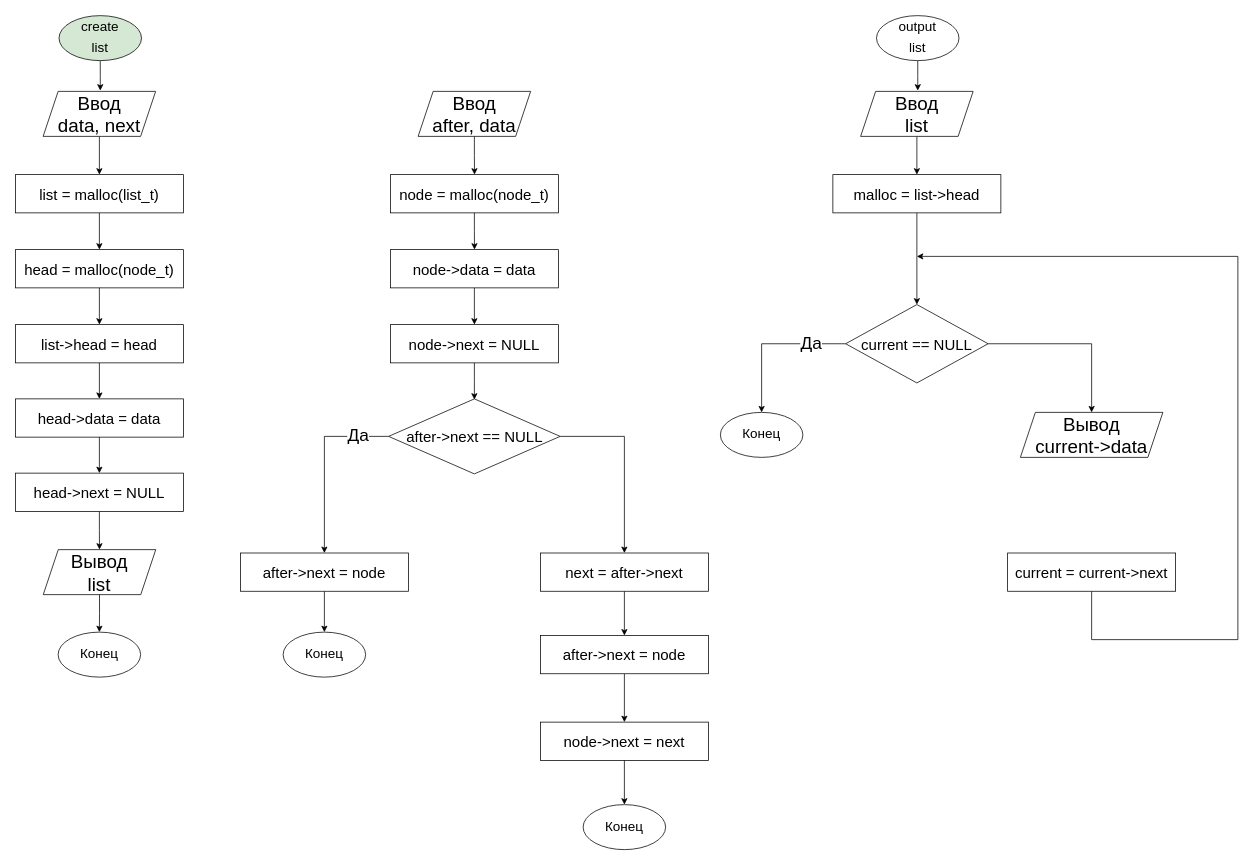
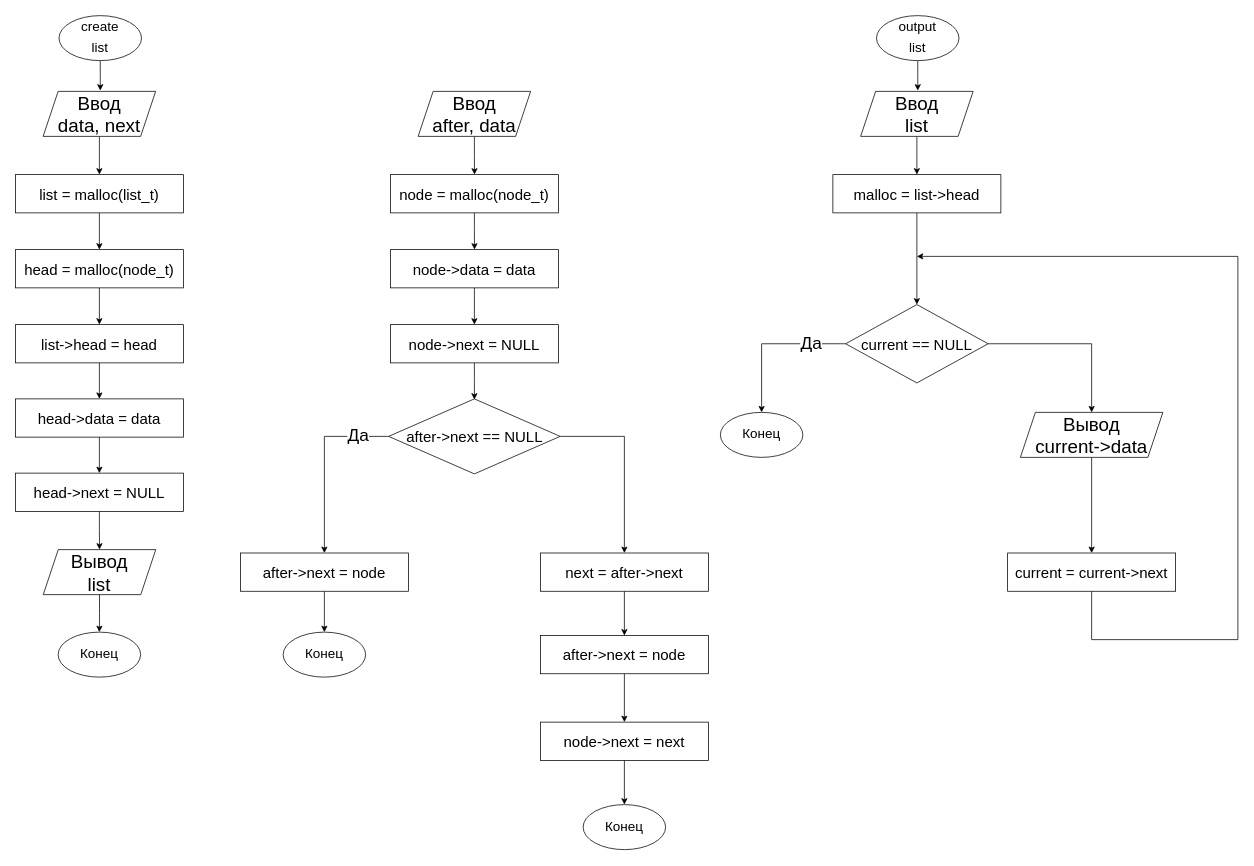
(100, 38) -> (100, 38)
none -> (1092, 503)
